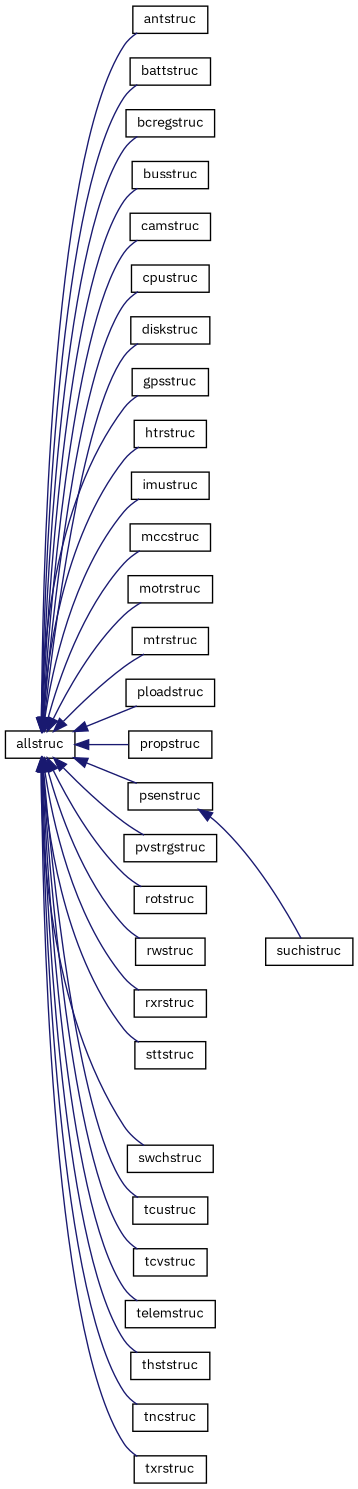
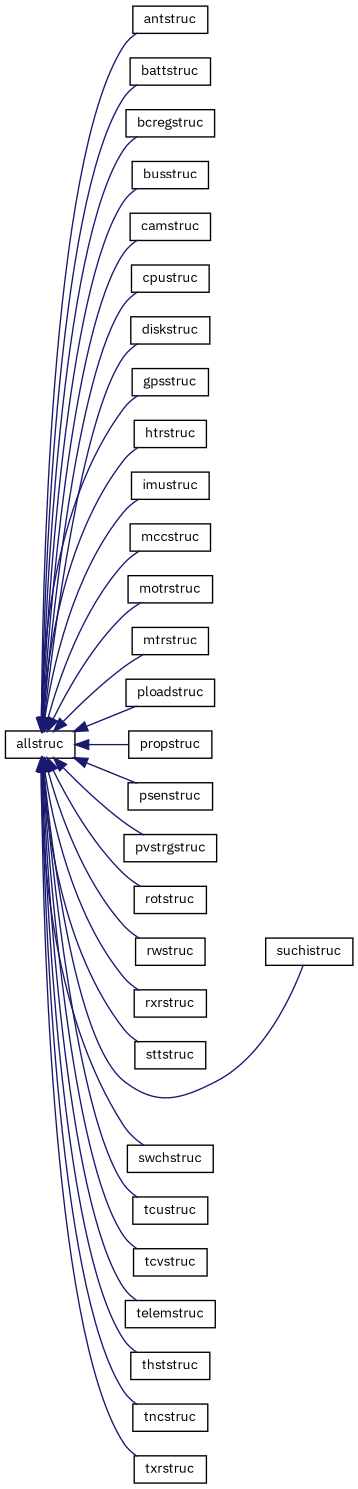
(261, 874) -> (102, 1050)
